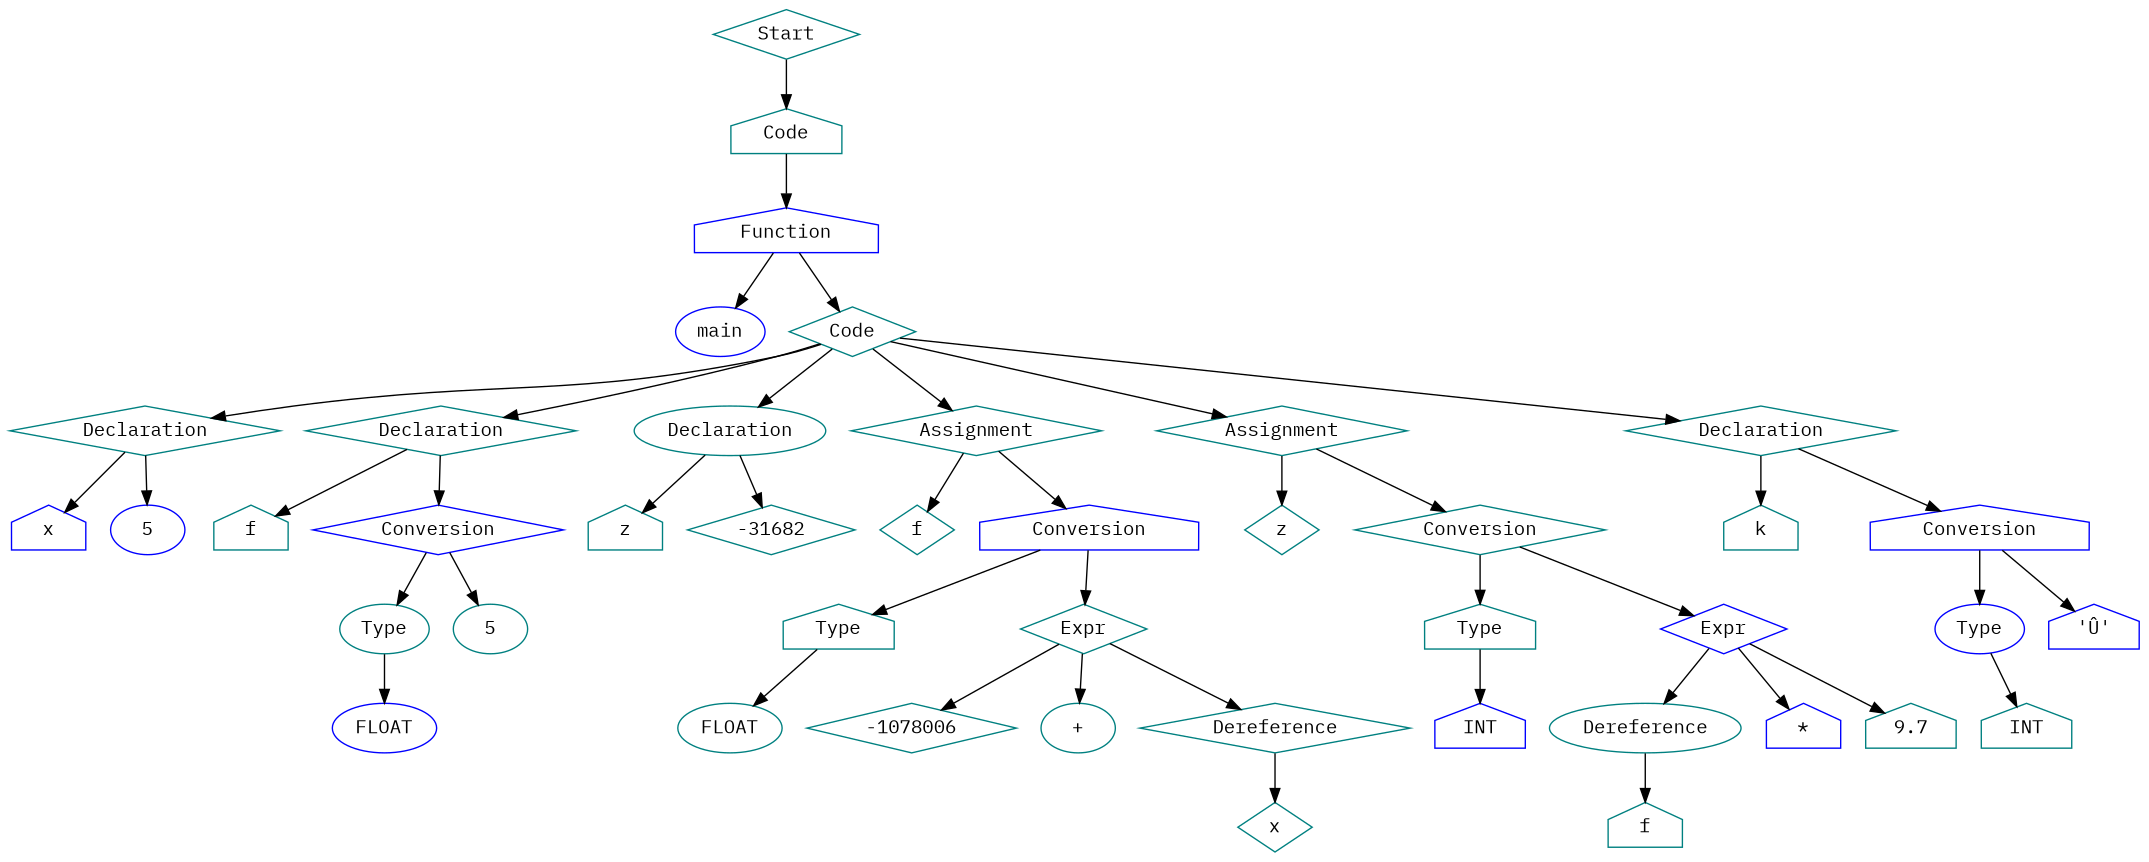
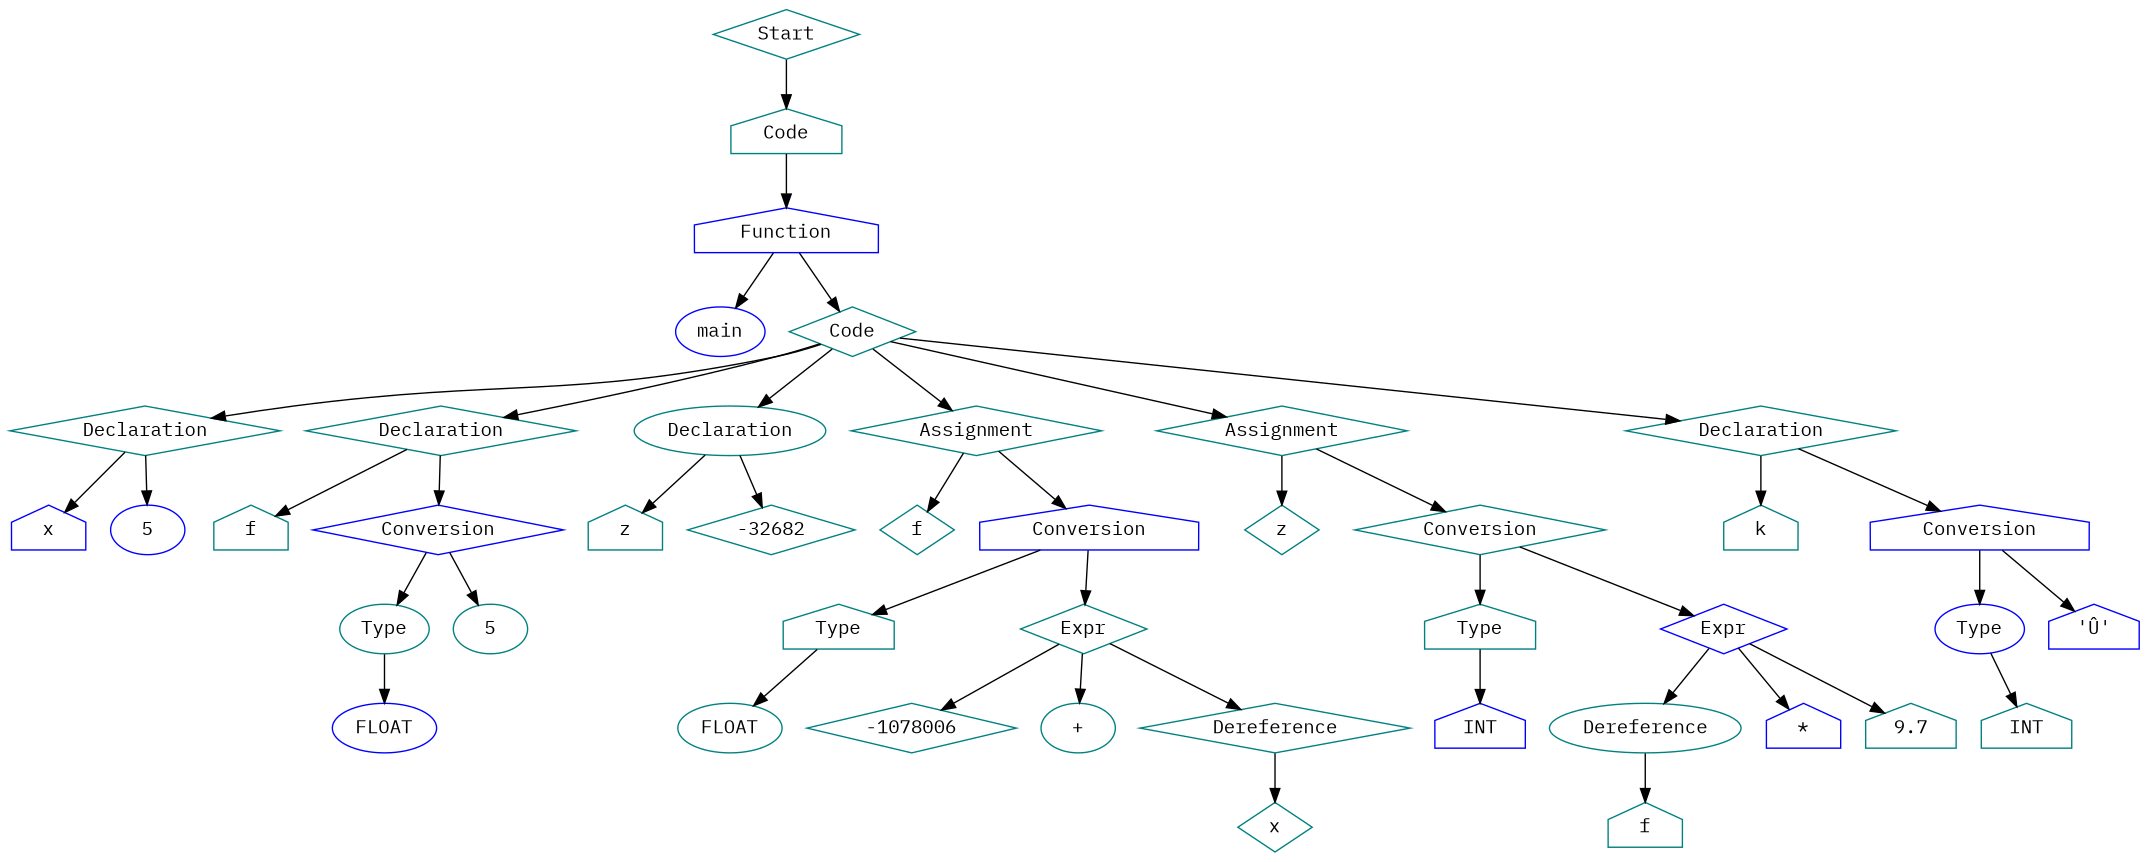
(771, 530) -> (771, 530)
